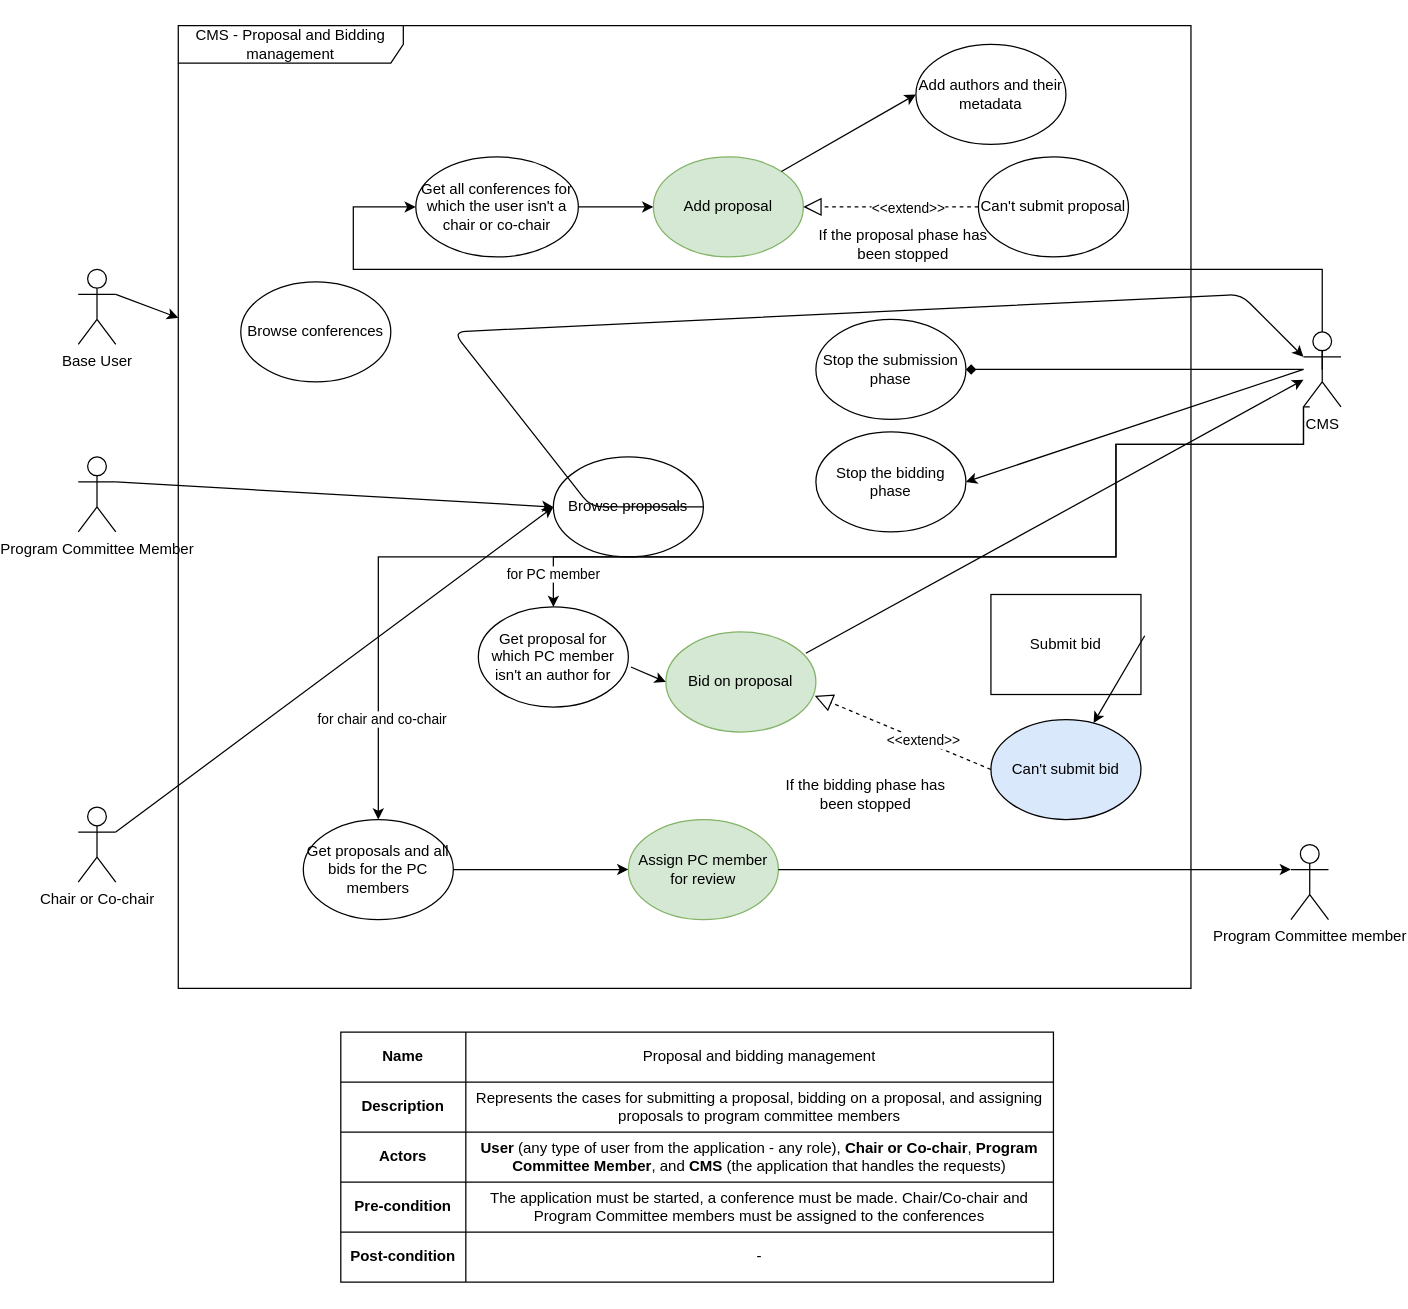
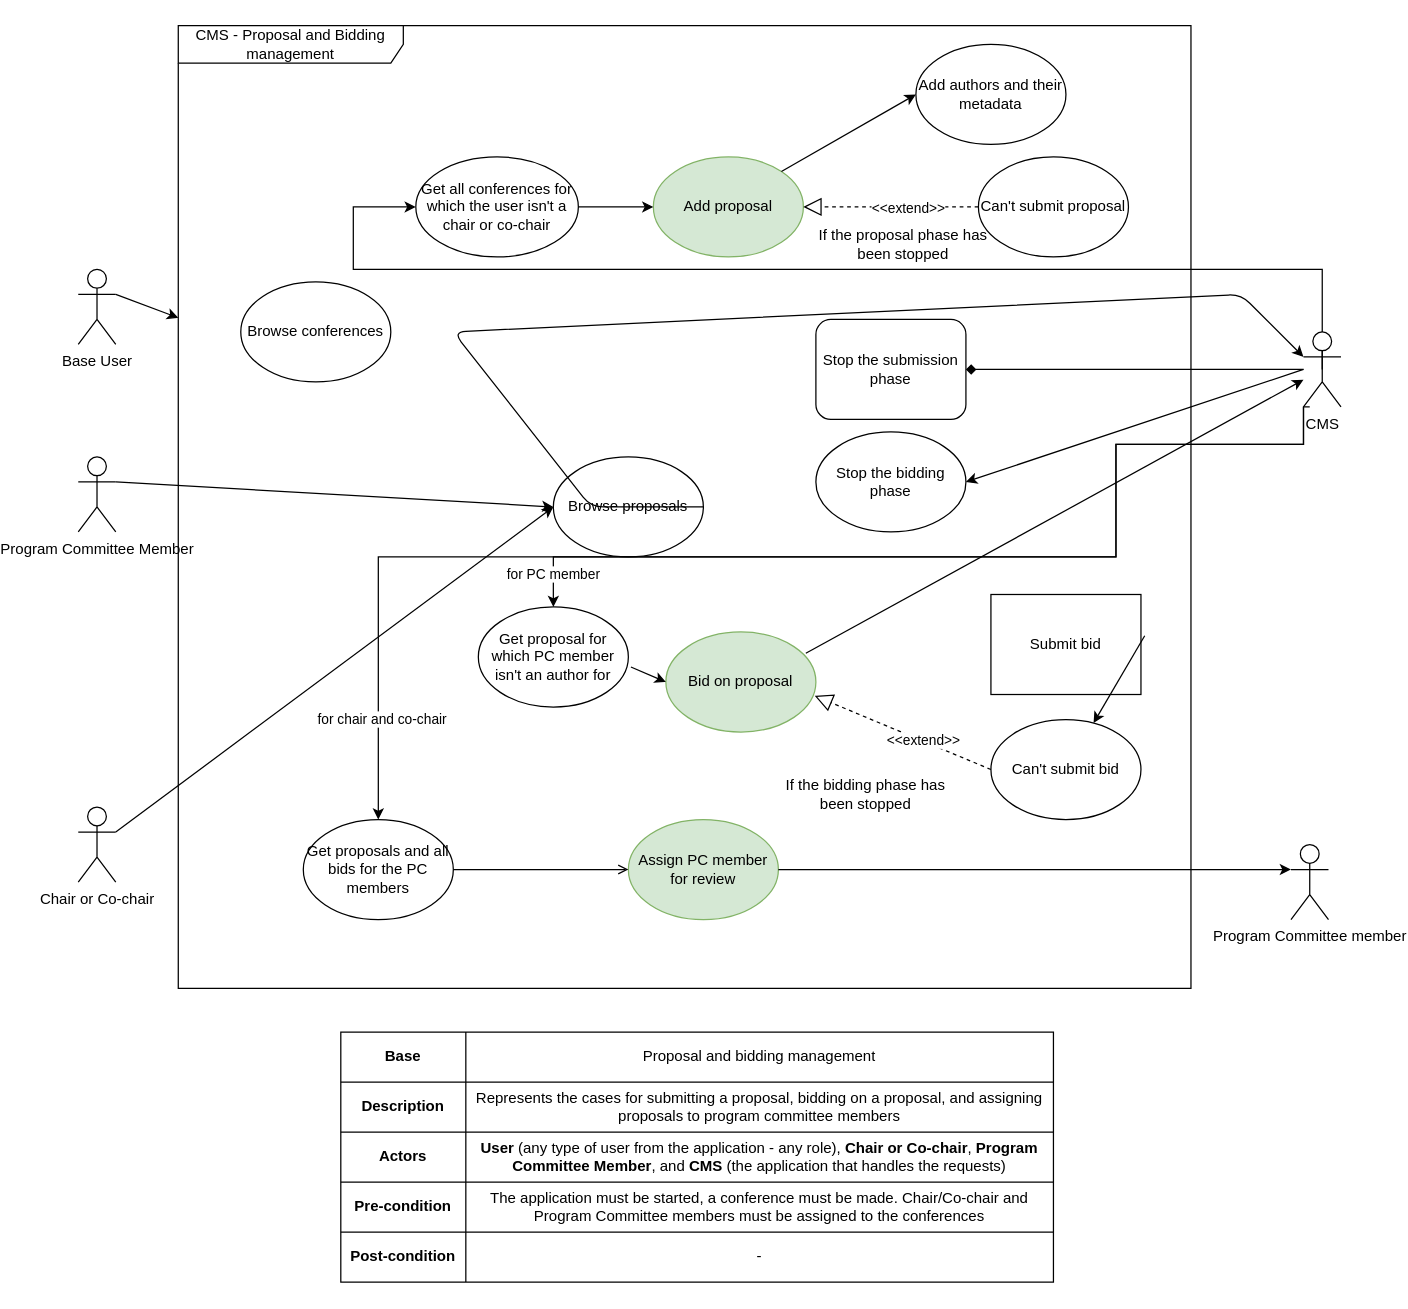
(891, 369) -> (891, 369)
(1066, 769) -> (1066, 769)
(618, 869) -> (621, 869)
(403, 1057) -> (403, 1057)
